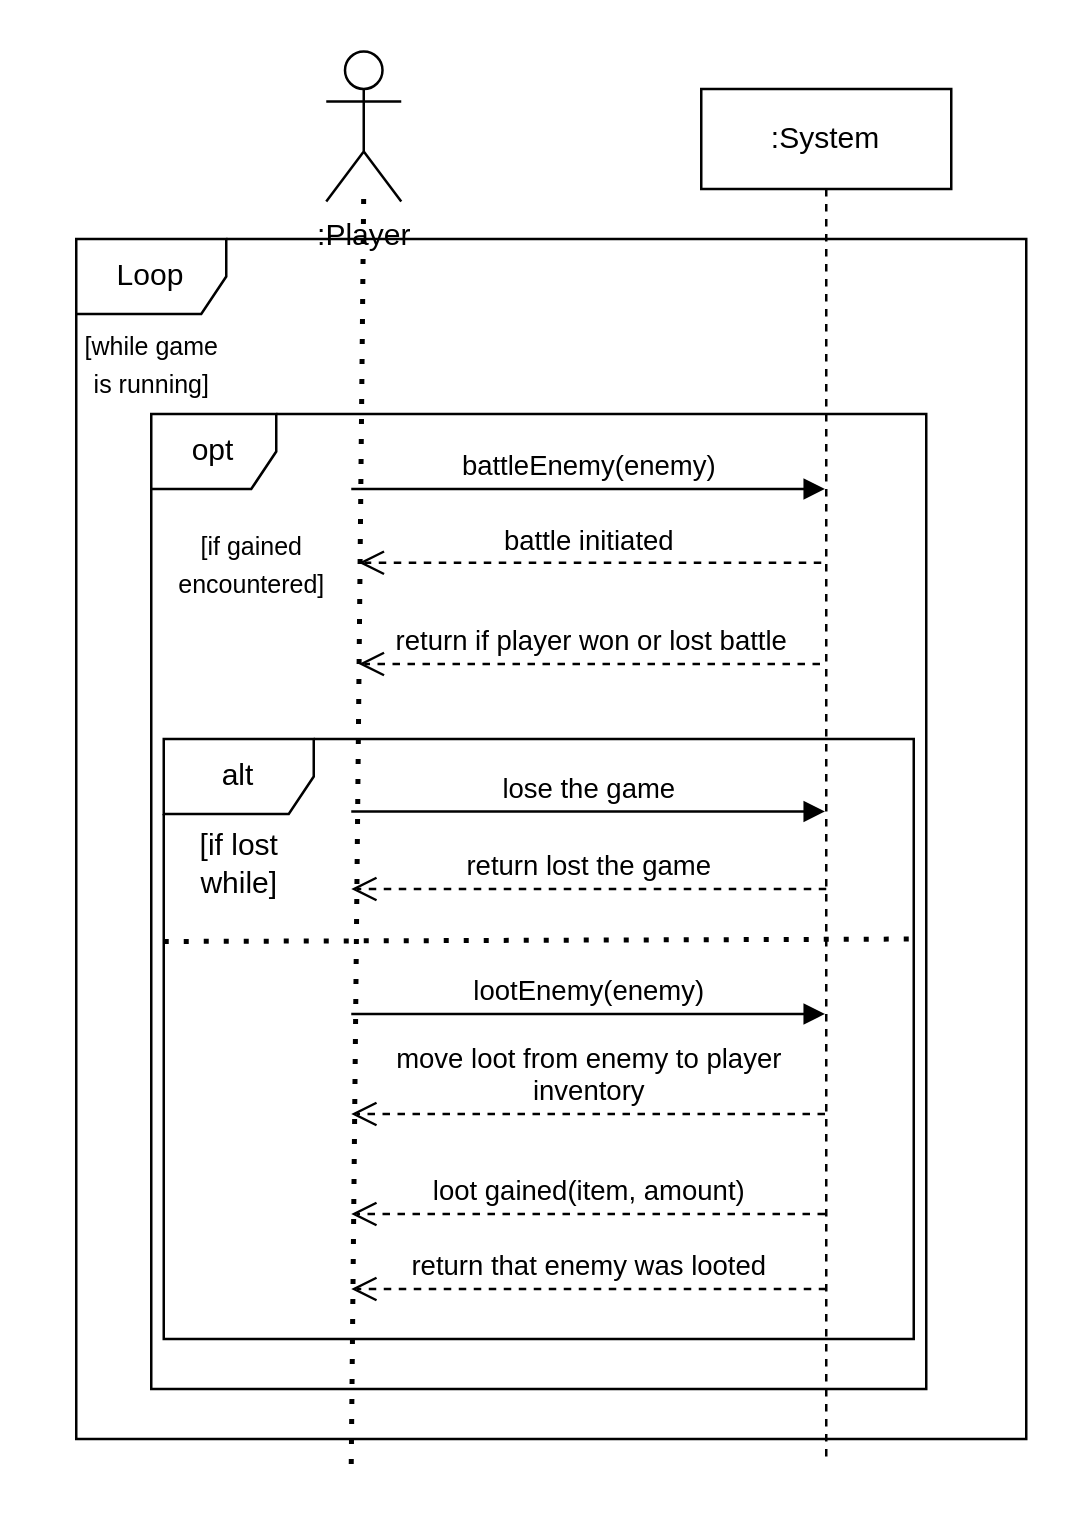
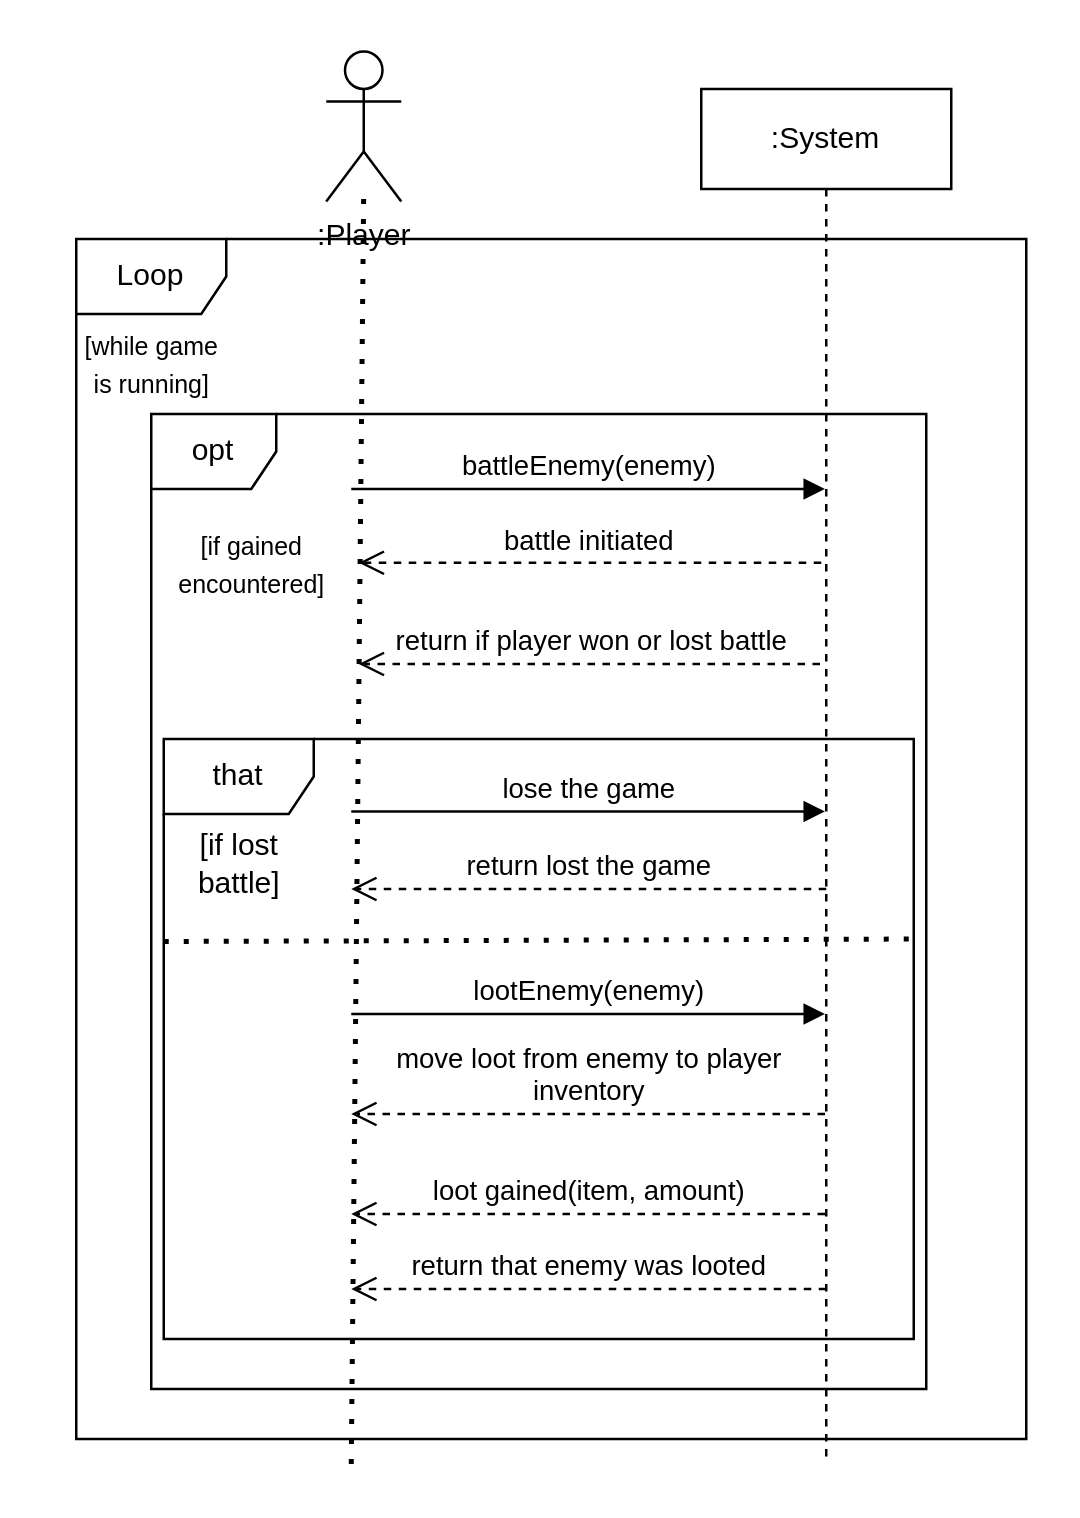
(239, 776) -> (239, 776)
(240, 864) -> (240, 864)
